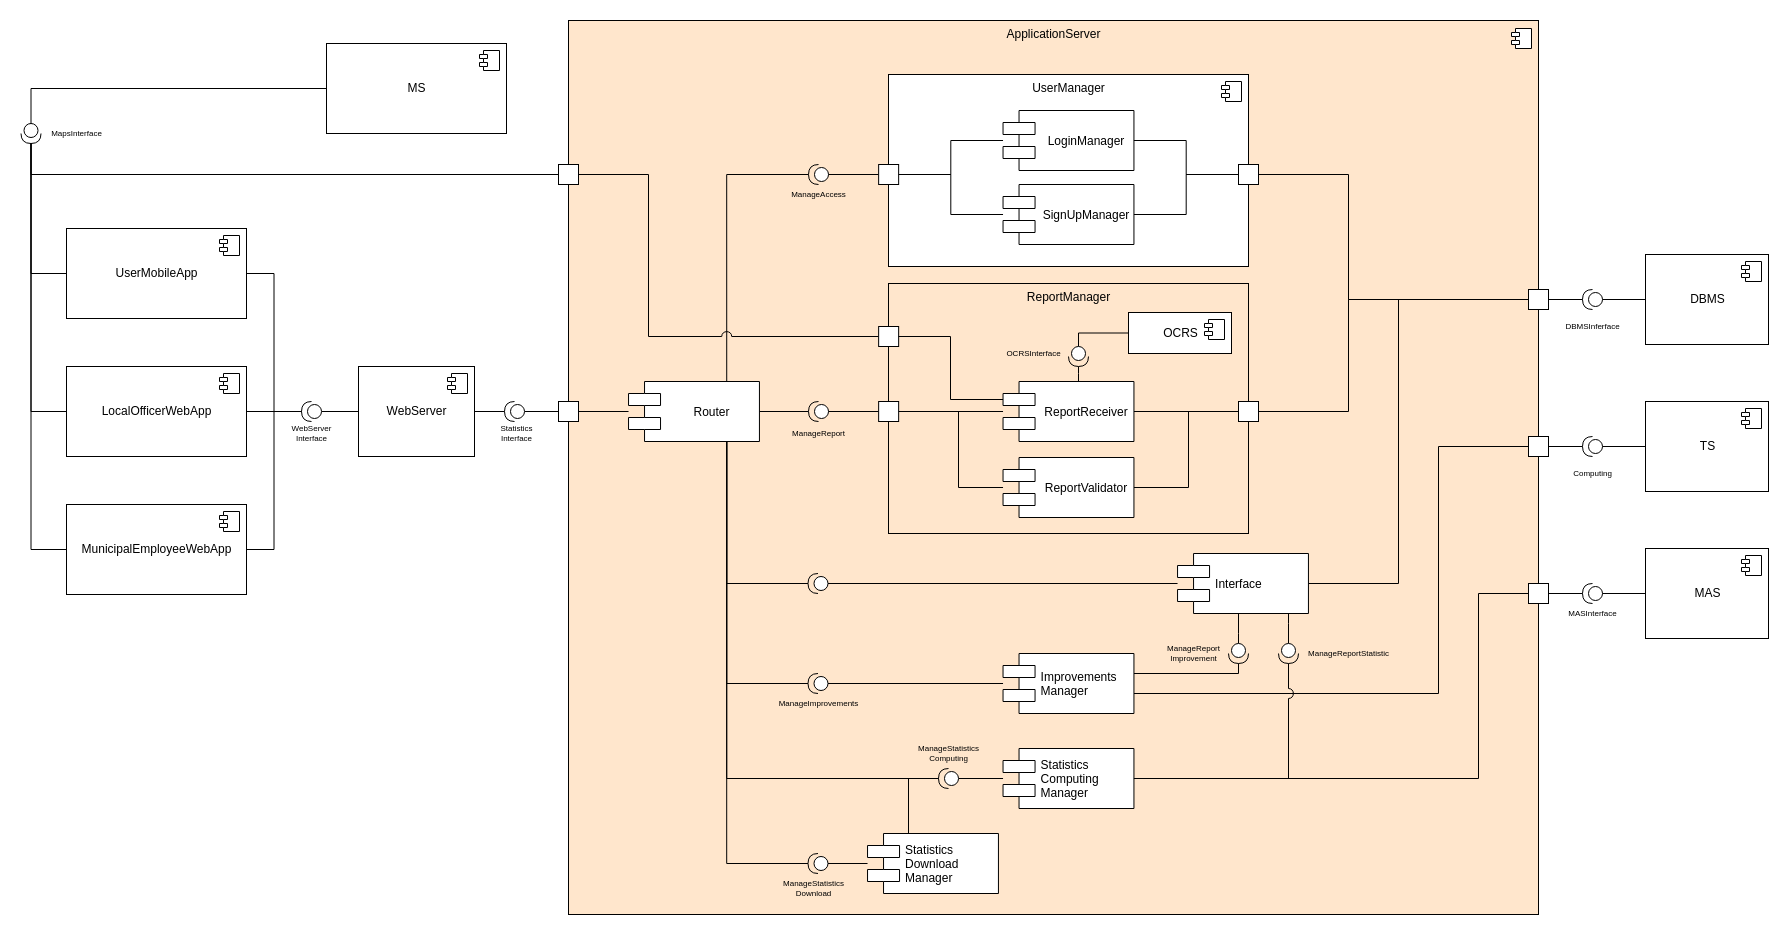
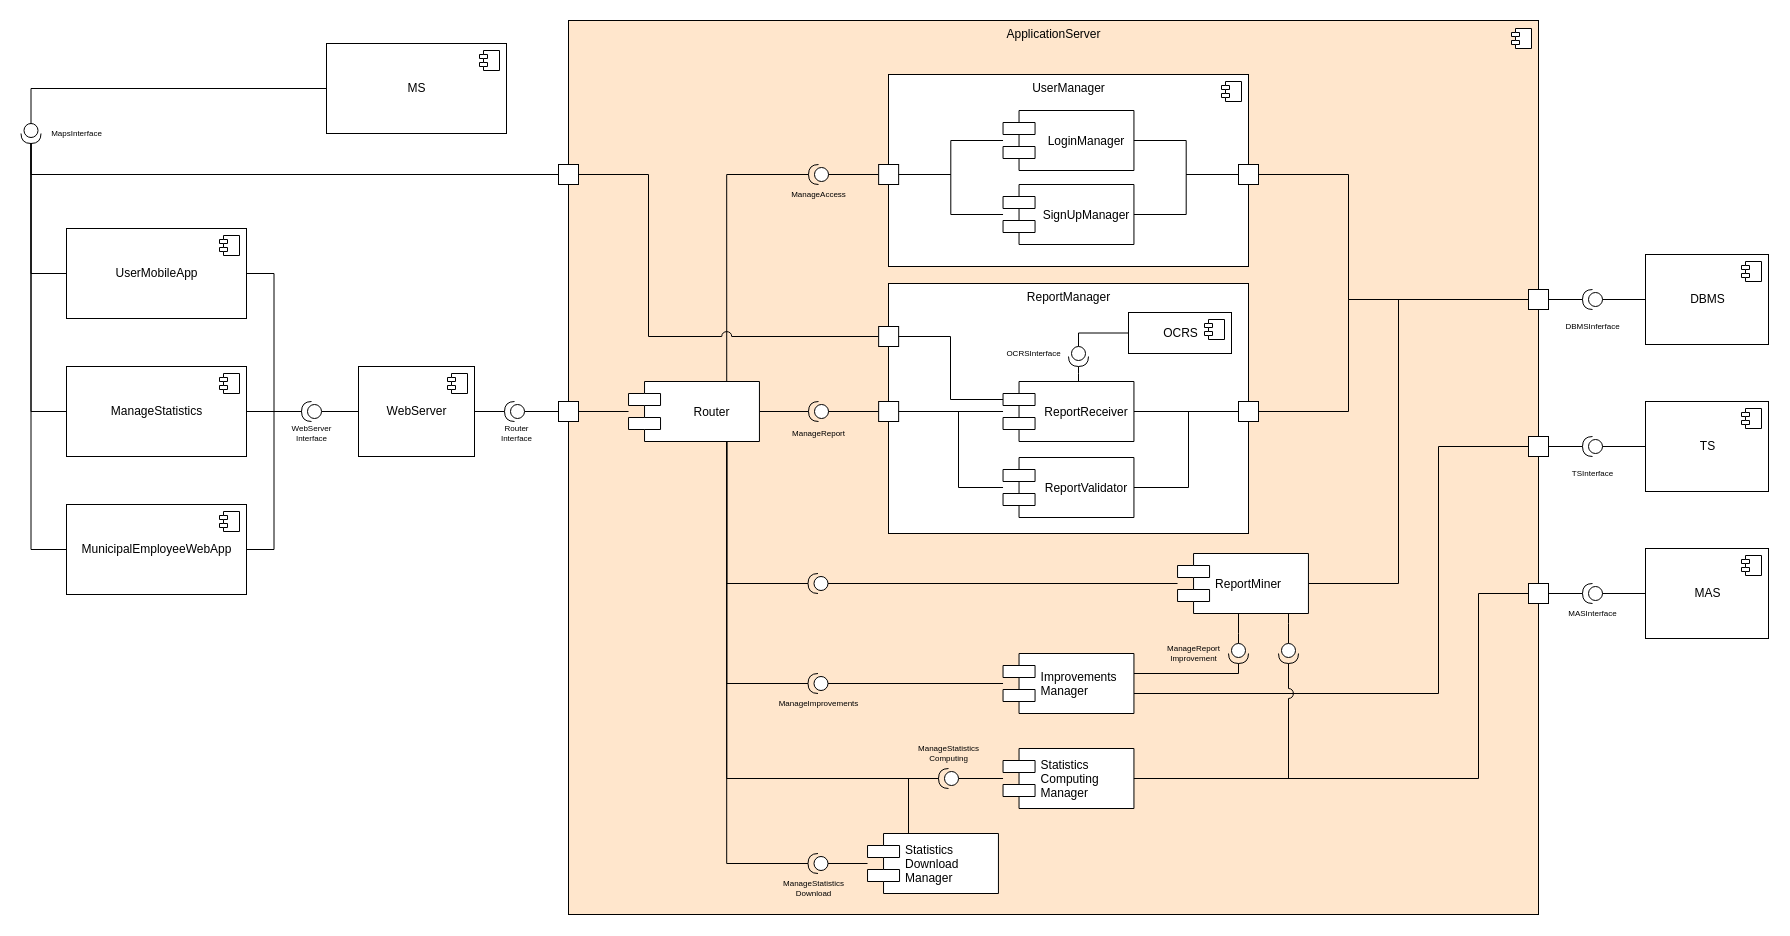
(1069, 298) -> (1069, 298)
(157, 412) -> (157, 412)
(517, 434) -> (517, 434)
(1593, 474) -> (1593, 474)
(1245, 584) -> (1250, 584)
(1349, 654) -> none
